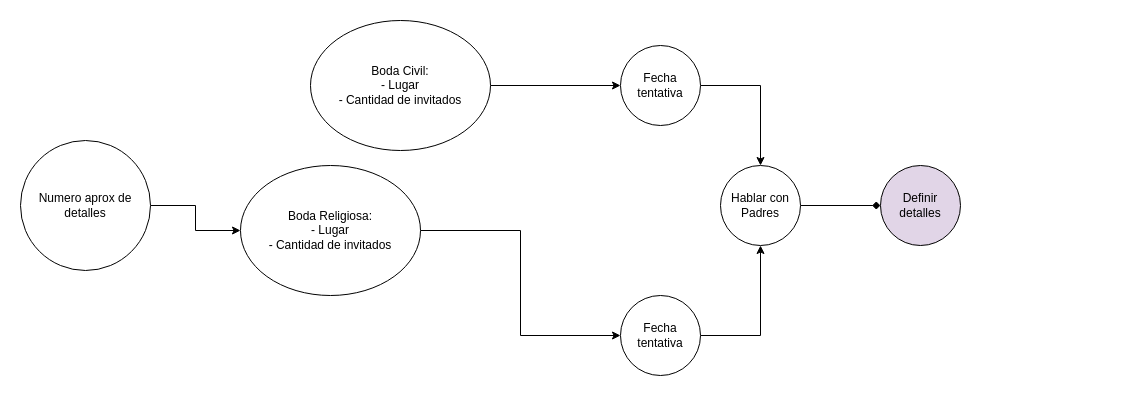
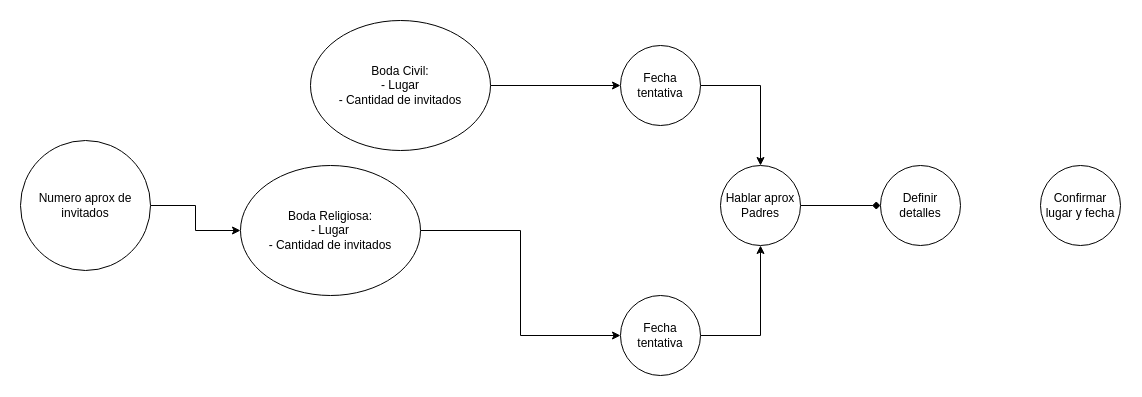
(86, 206) -> (86, 206)
(761, 206) -> (761, 206)
(921, 206) -> (921, 206)
none -> (1081, 206)
